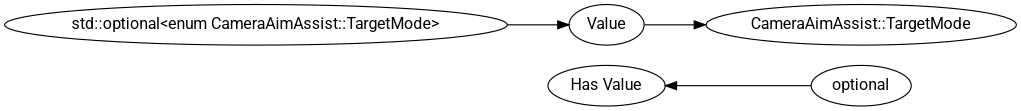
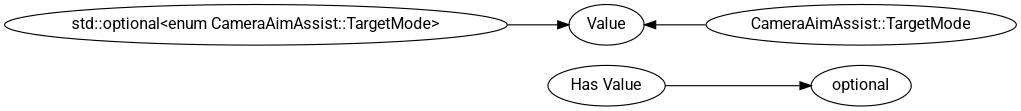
(669, 25) -> (681, 25)
(744, 86) -> (732, 86)
